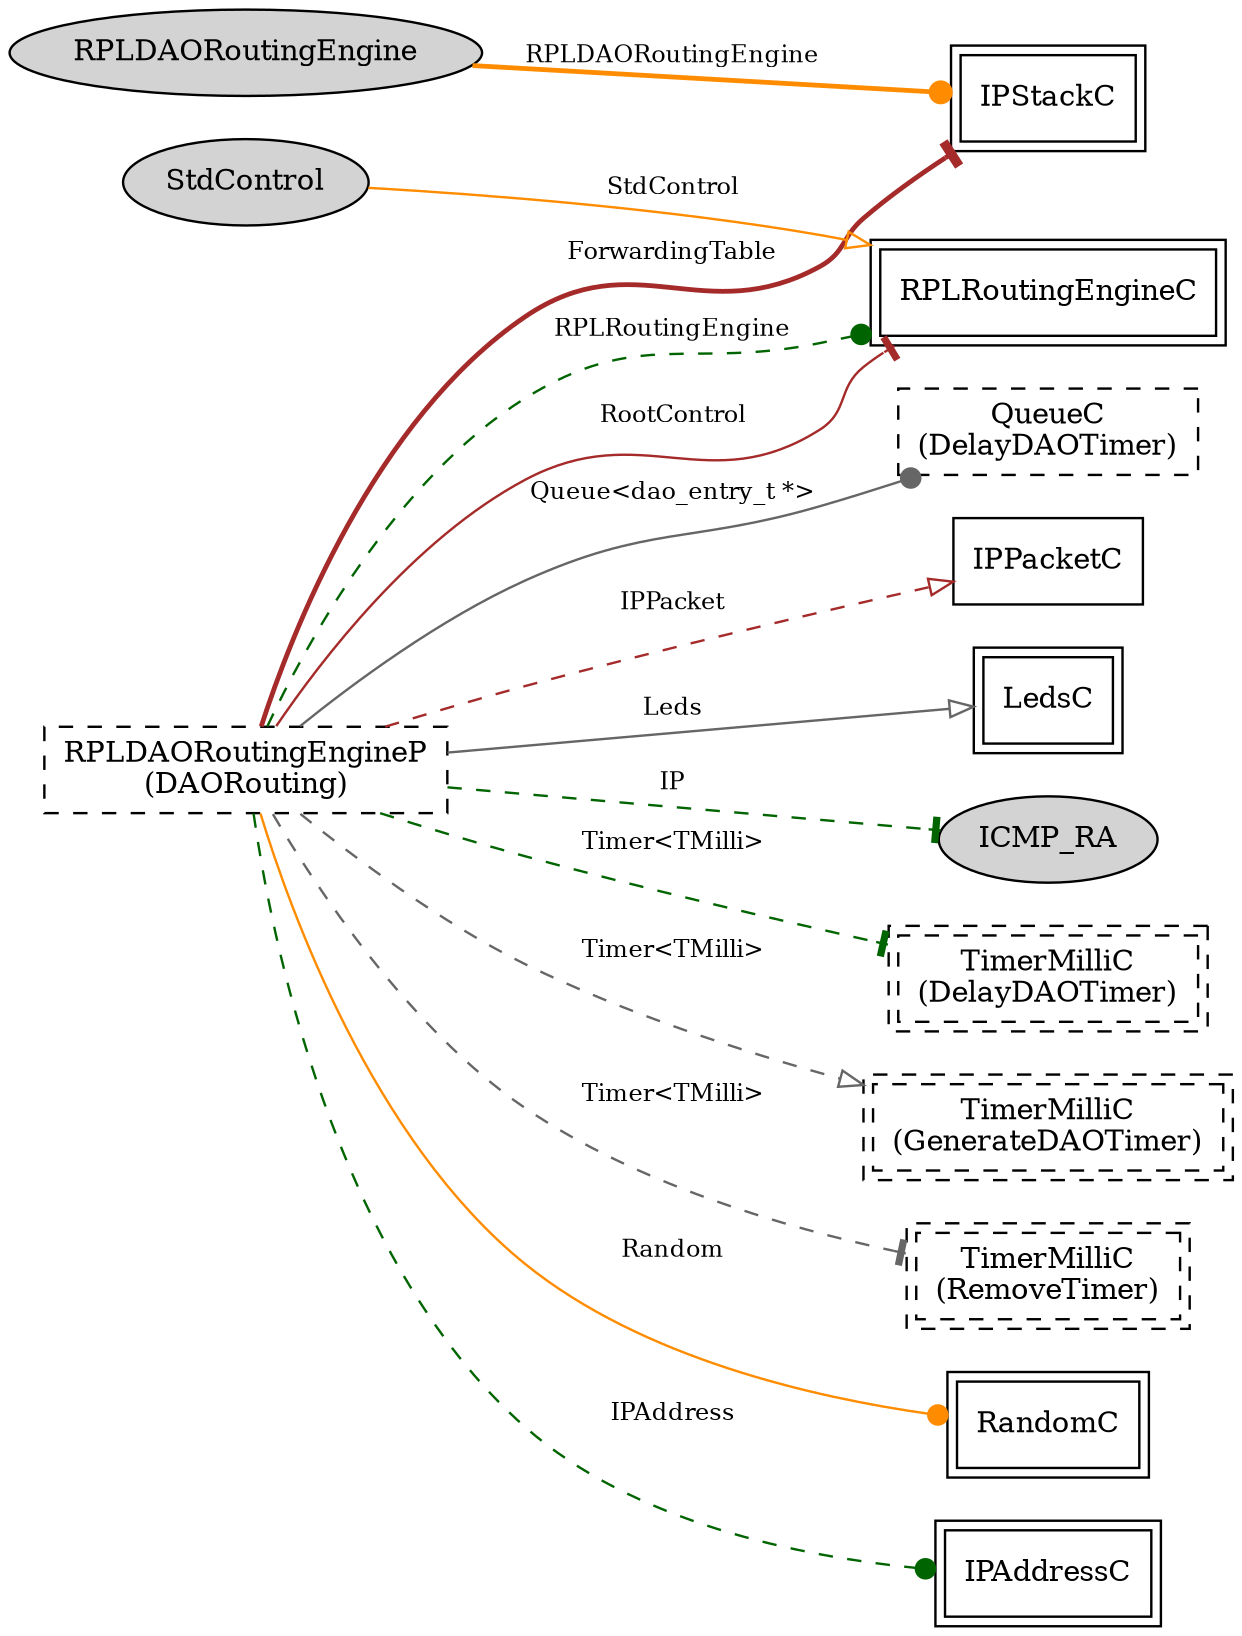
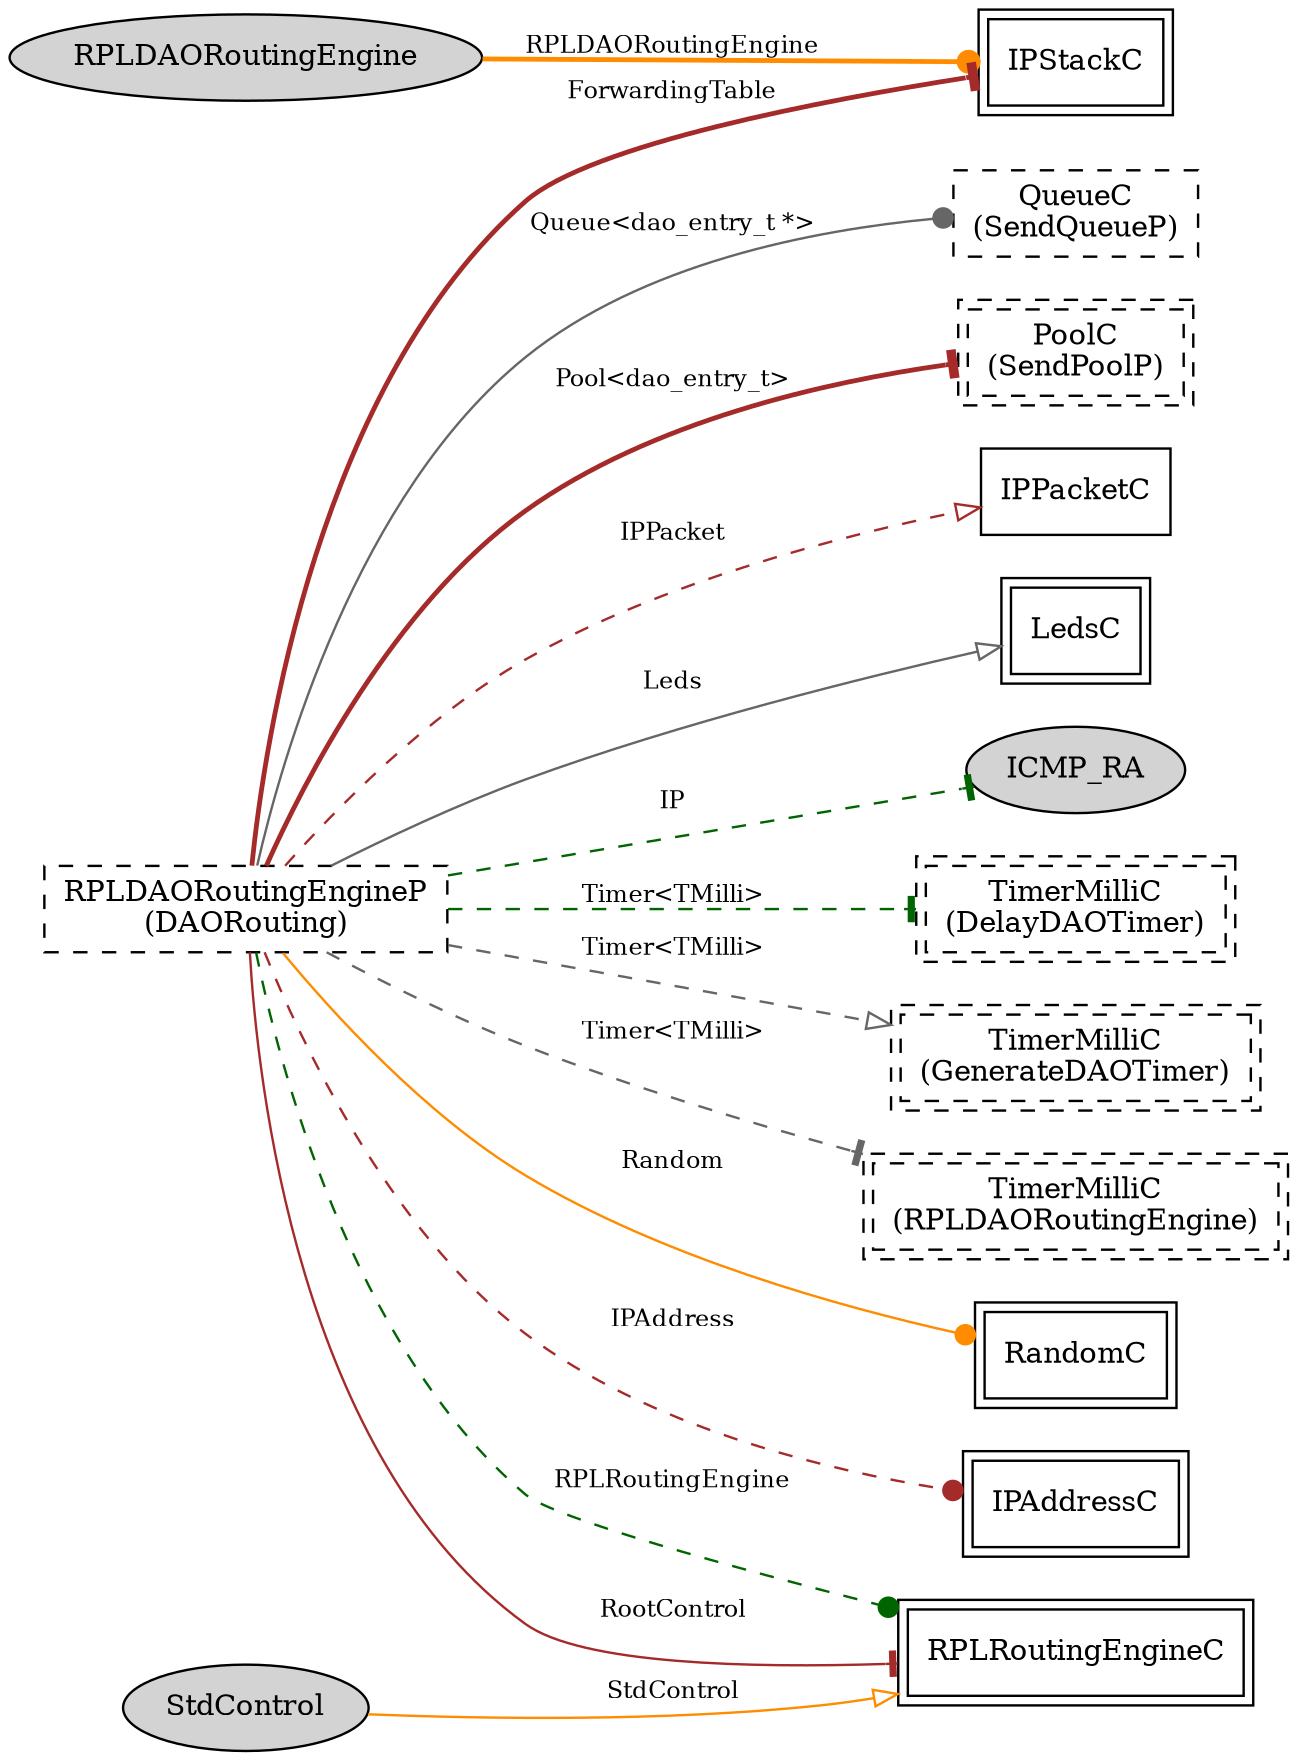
none -> (1076, 353)
(1048, 432) -> (1076, 213)
(1048, 1276) -> (1076, 1207)
(439, 1328) -> (519, 1328)
